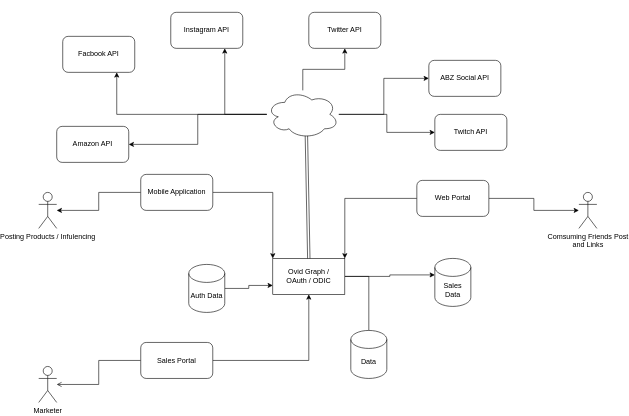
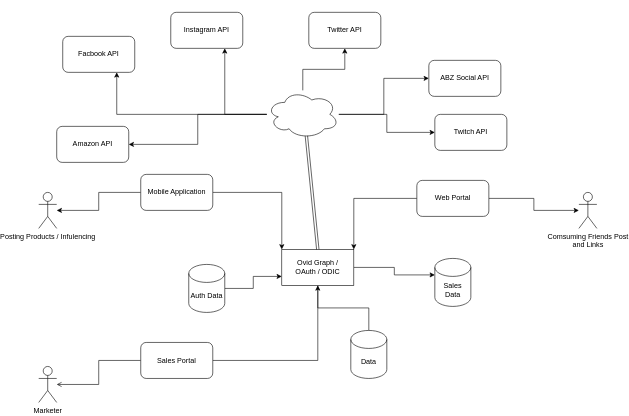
(309, 276) -> (318, 267)
